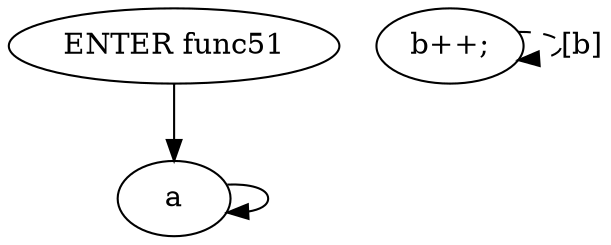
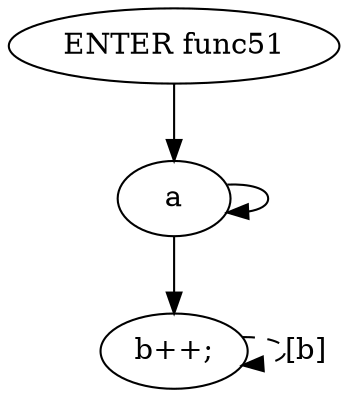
none -> (174, 265)
